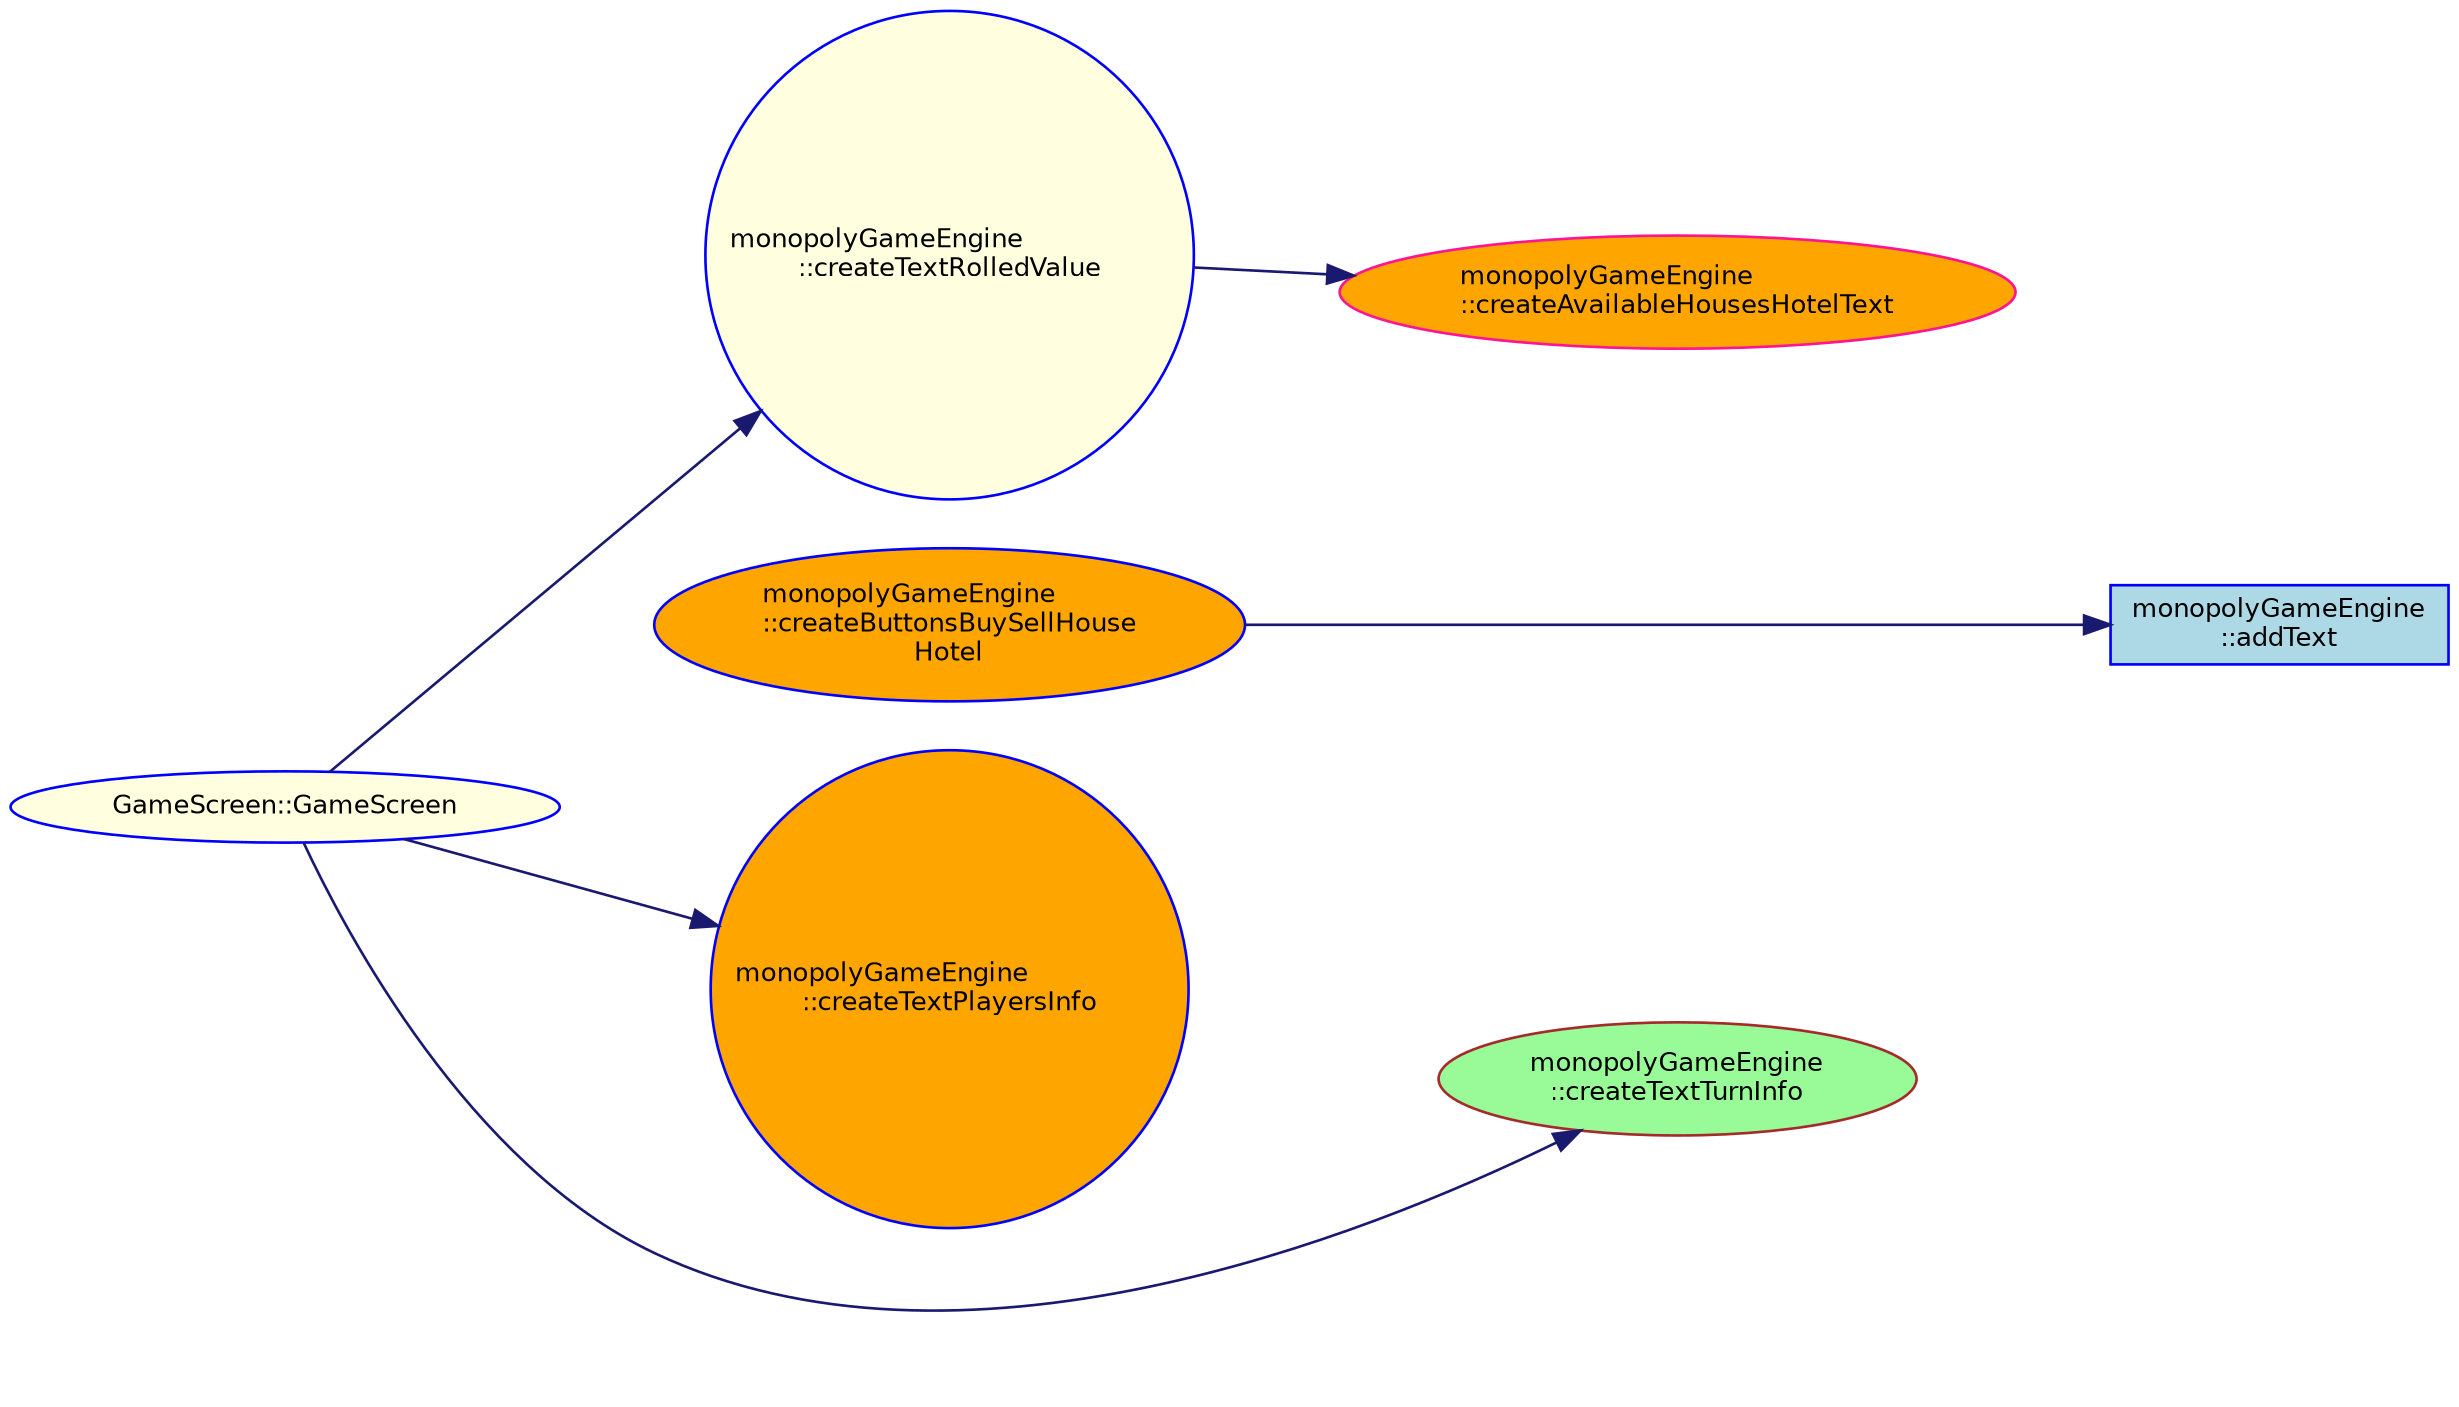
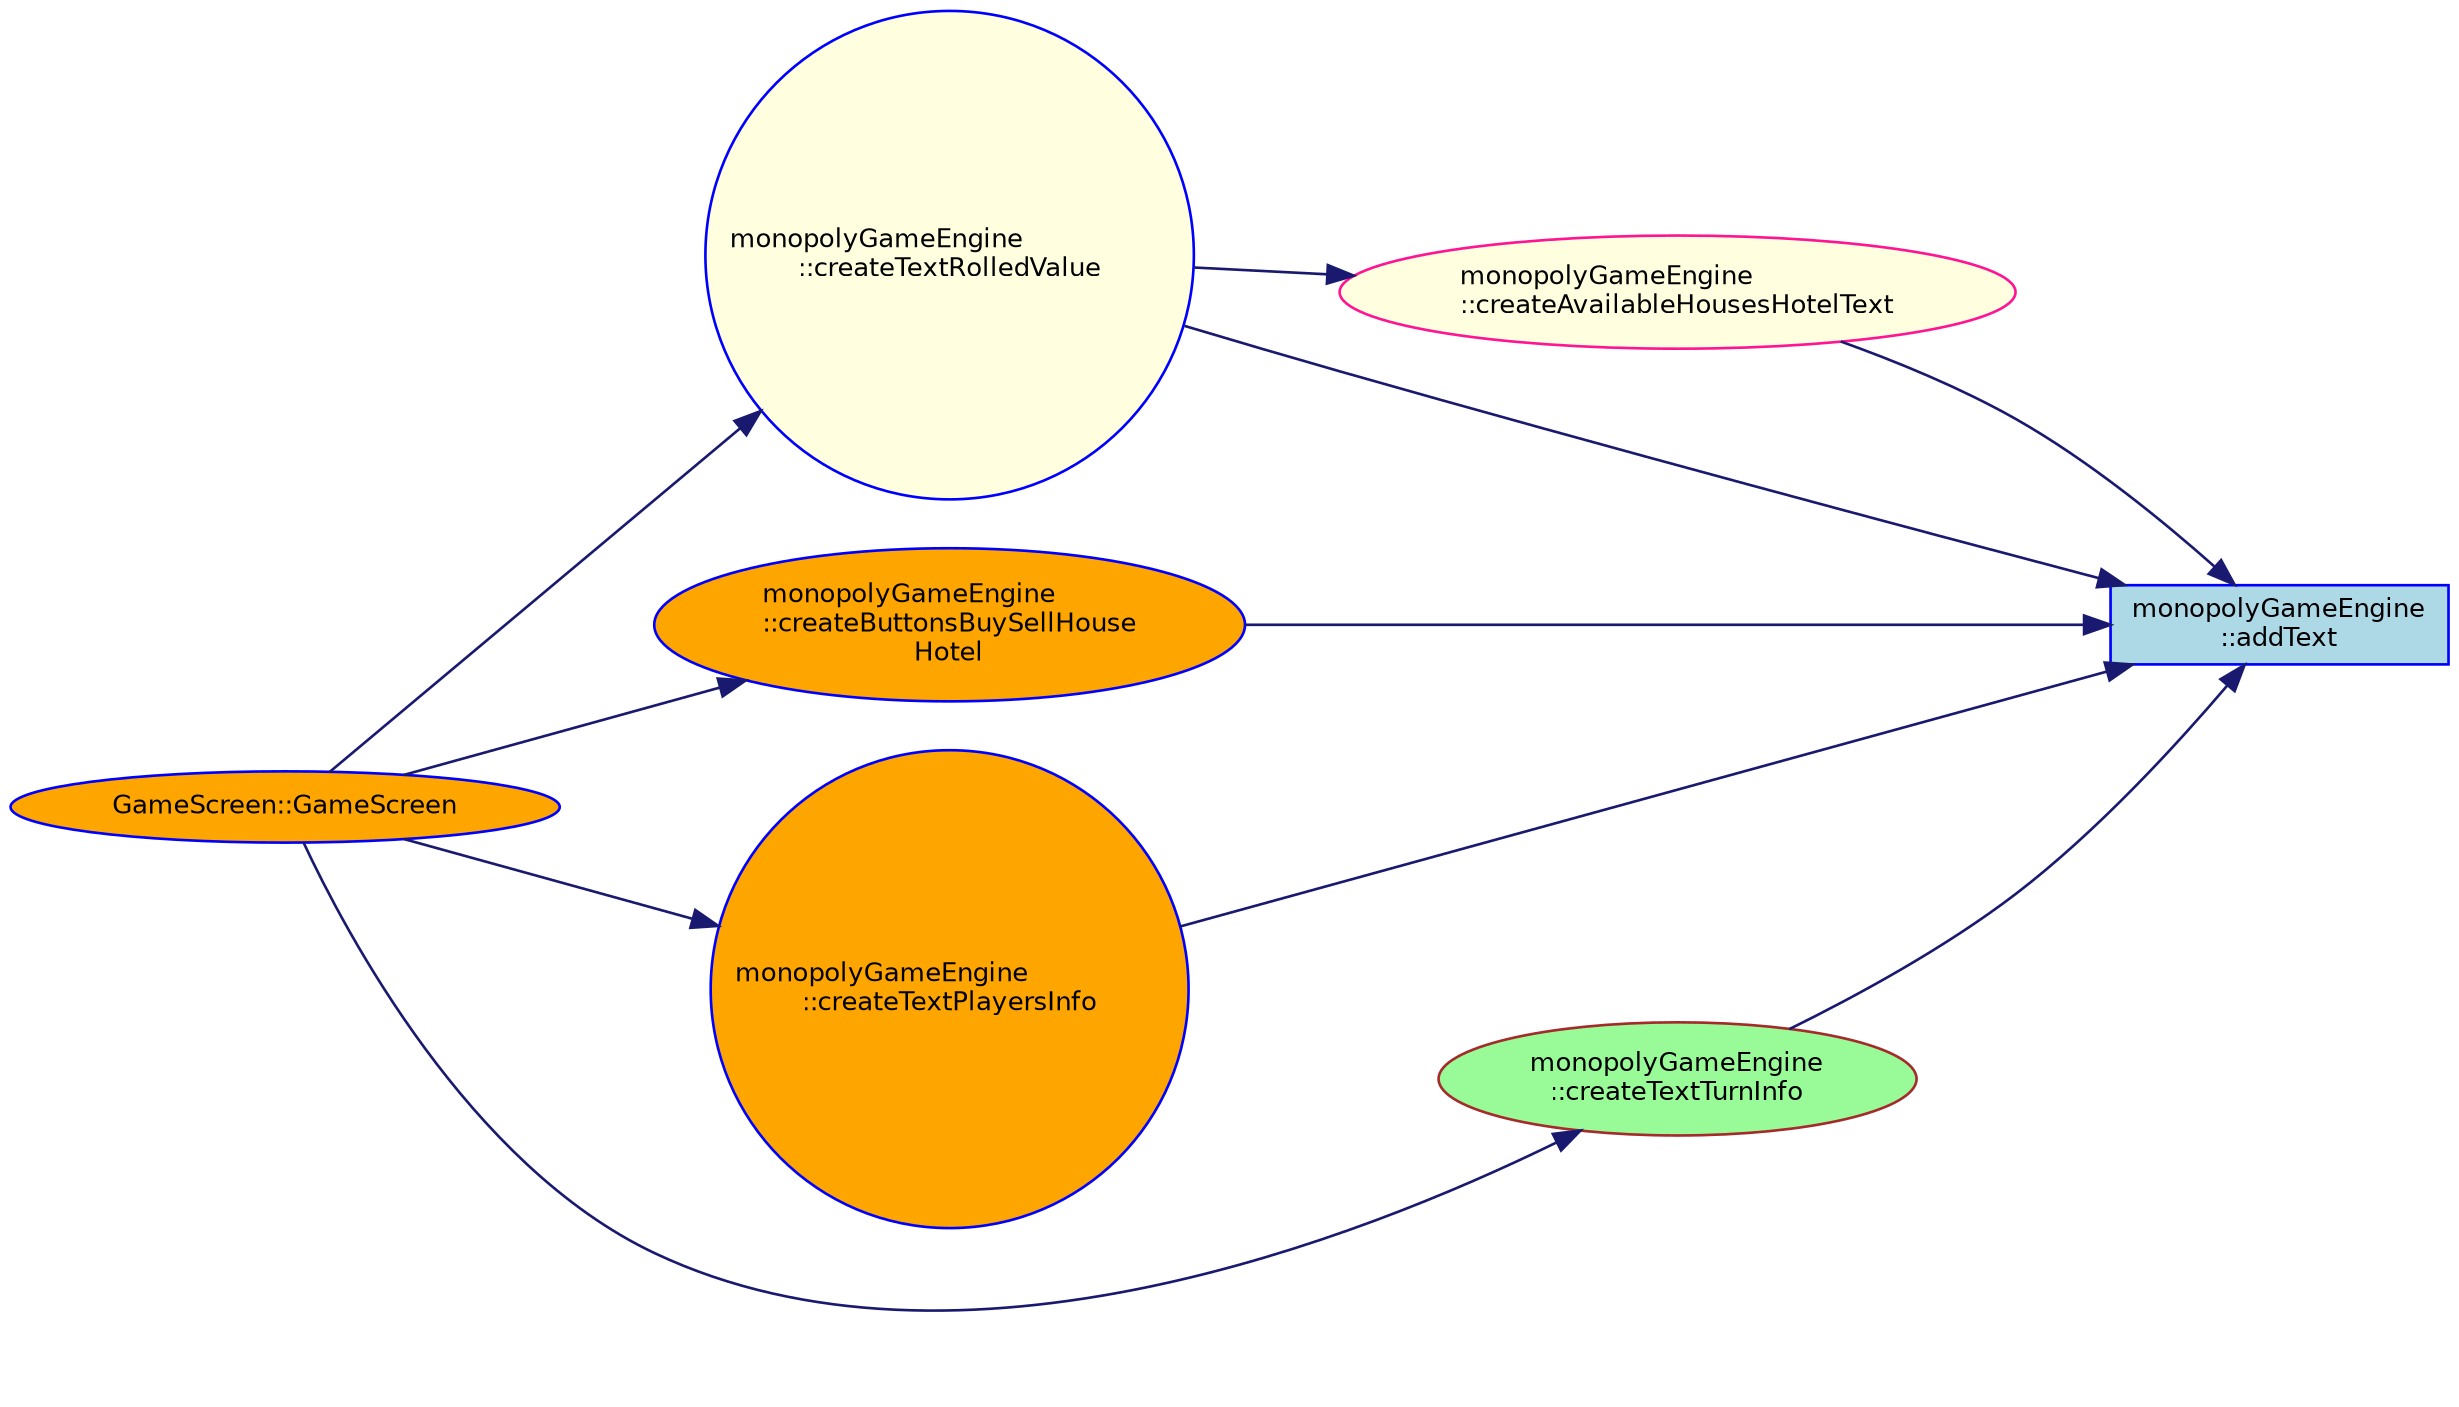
(1678, 292) -> (1678, 292)
none -> (2040, 433)
none -> (1641, 455)
none -> (562, 731)
none -> (1644, 799)
(285, 807) -> (285, 807)
none -> (2029, 884)
